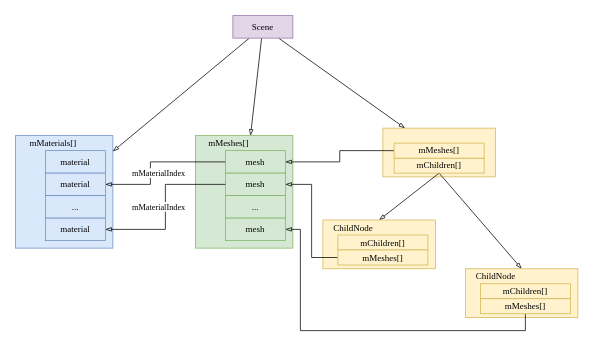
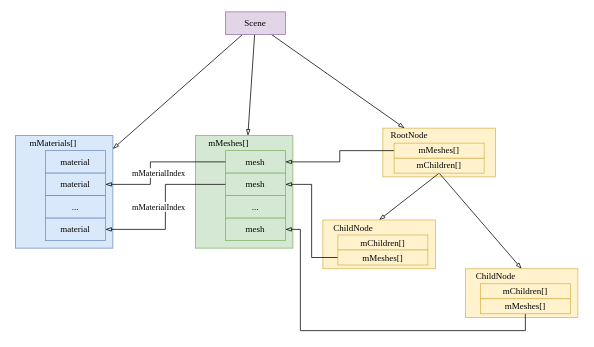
(263, 27) -> (255, 23)
none -> (409, 135)
